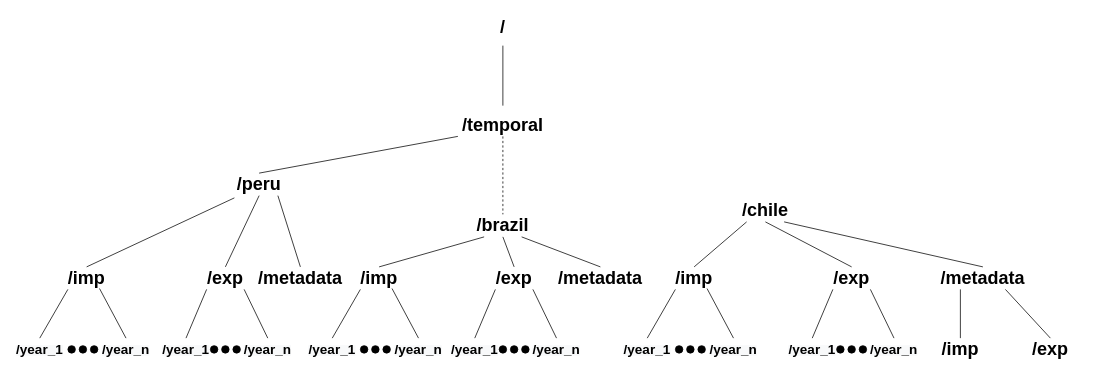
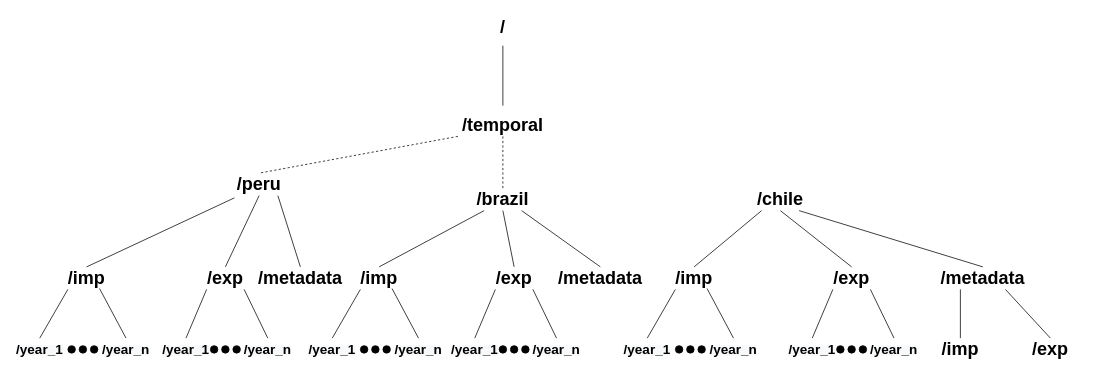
(358, 155) -> (358, 155)
(765, 210) -> (780, 199)
(503, 225) -> (503, 199)
